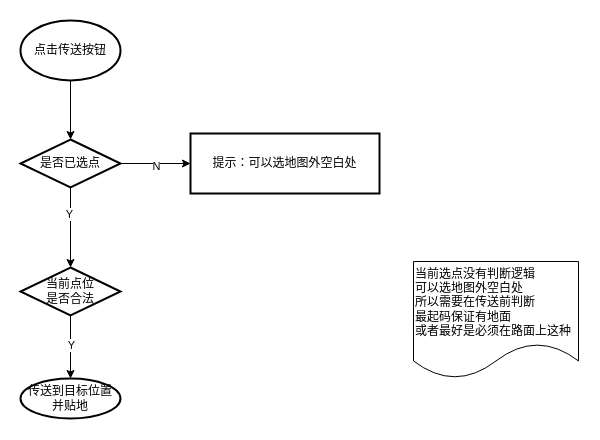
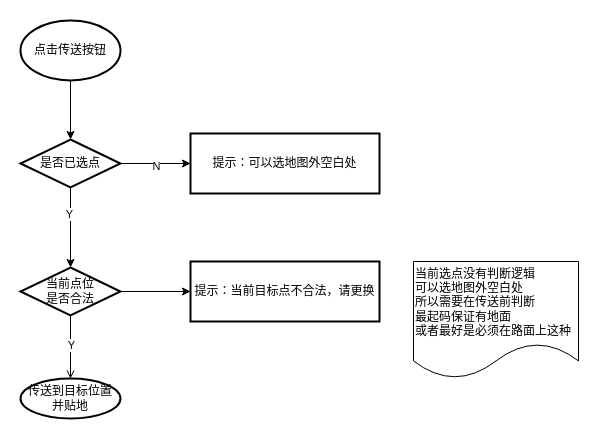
none -> (152, 292)
none -> (285, 292)
(71, 370) -> (71, 372)
